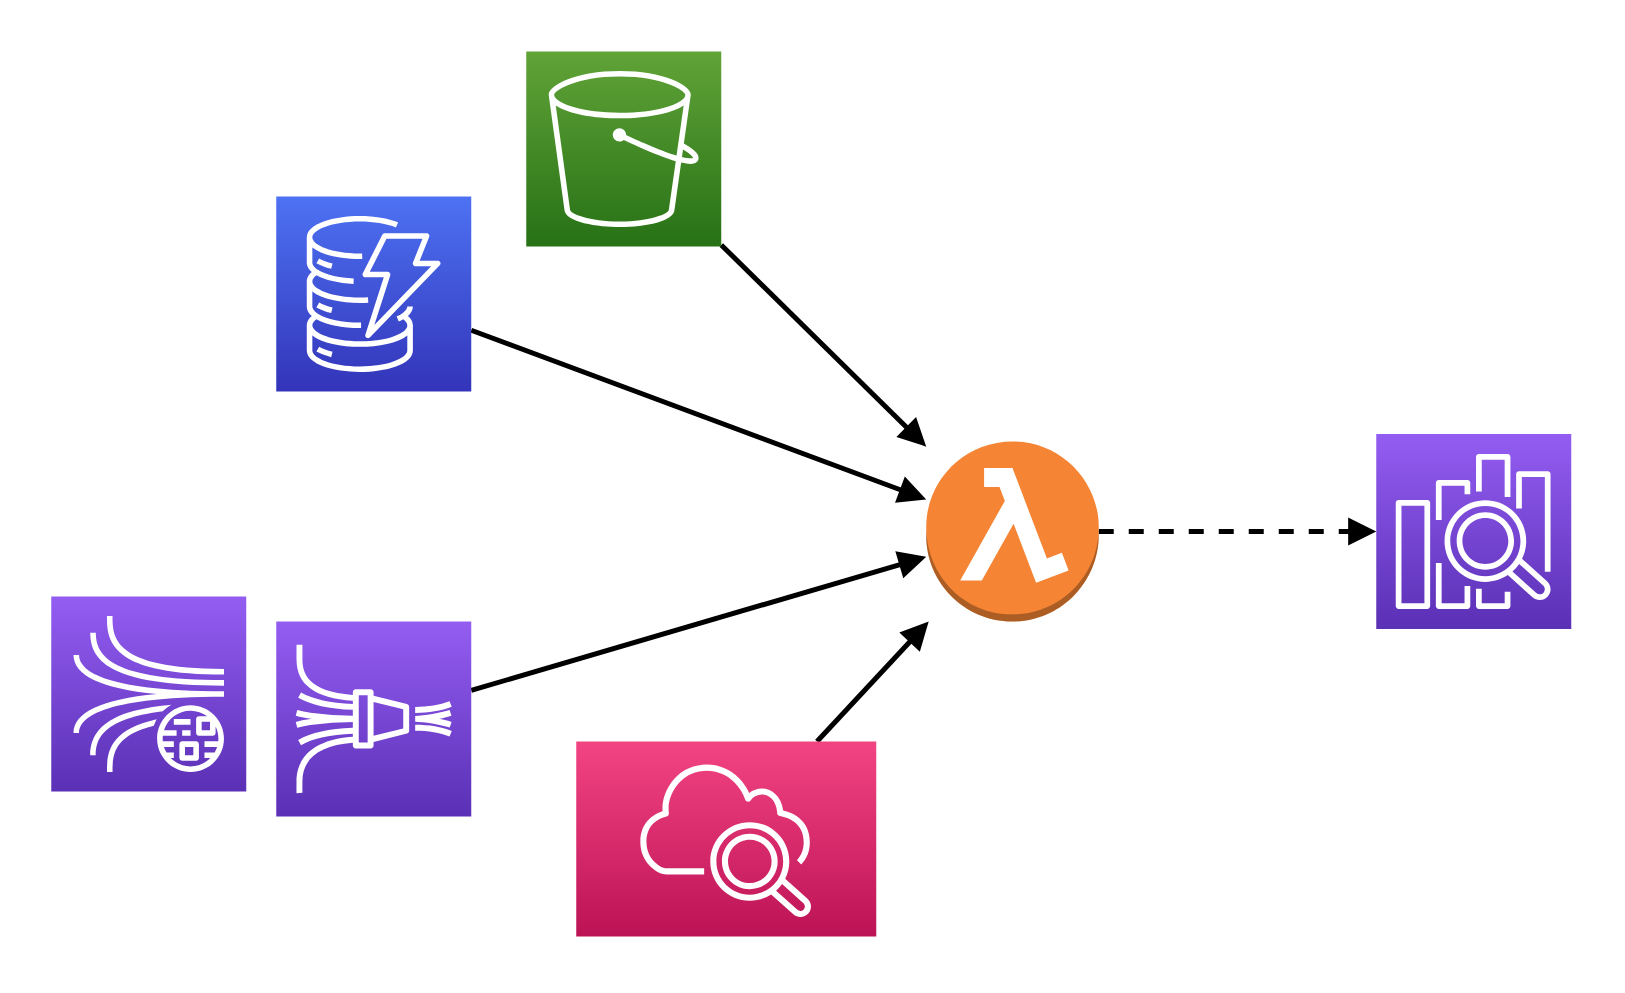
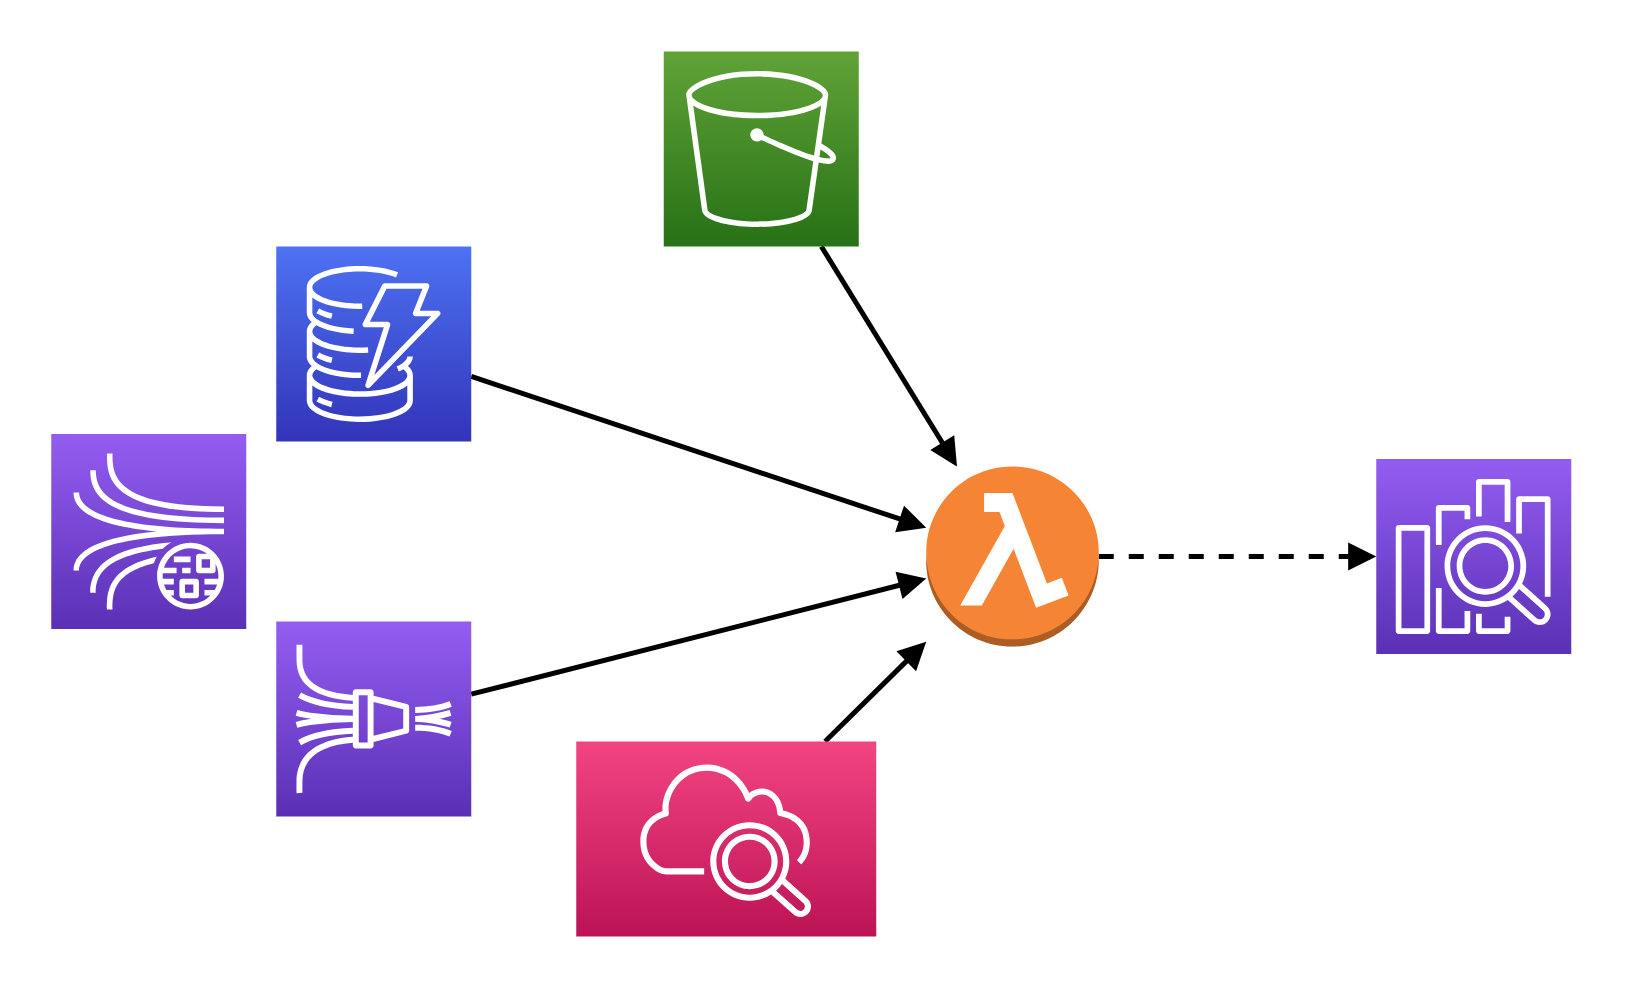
(624, 149) -> (761, 149)
(374, 294) -> (374, 344)
(1013, 531) -> (1013, 556)
(1474, 531) -> (1474, 556)
(149, 694) -> (149, 531)
(375, 852) -> (375, 852)
